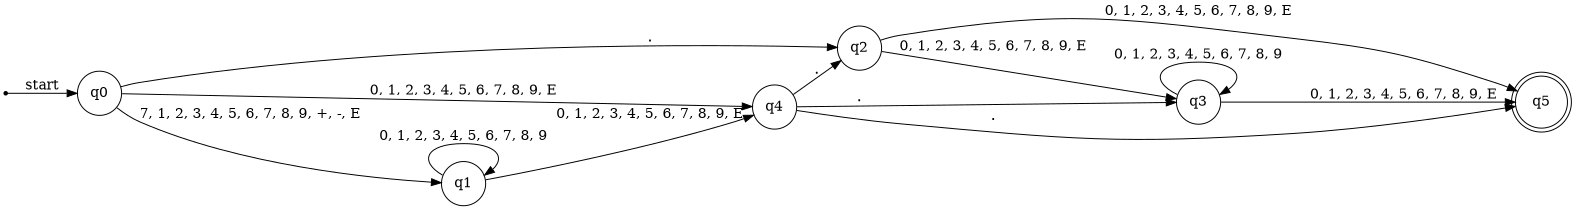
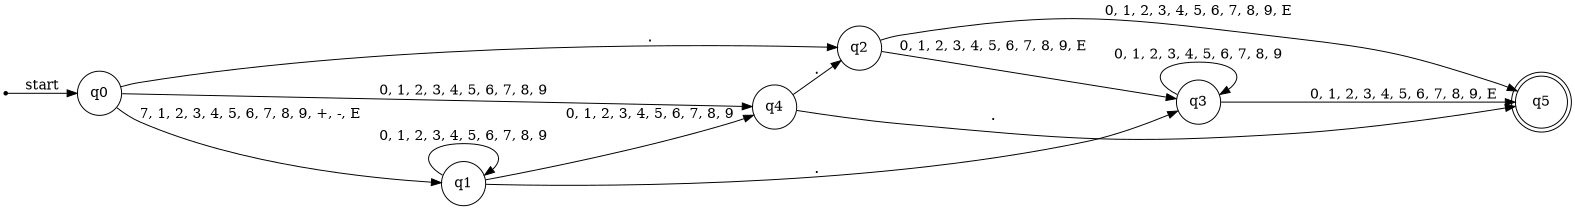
(464, 91) -> (464, 91)
(982, 105) -> (831, 176)
(650, 114) -> (650, 114)
